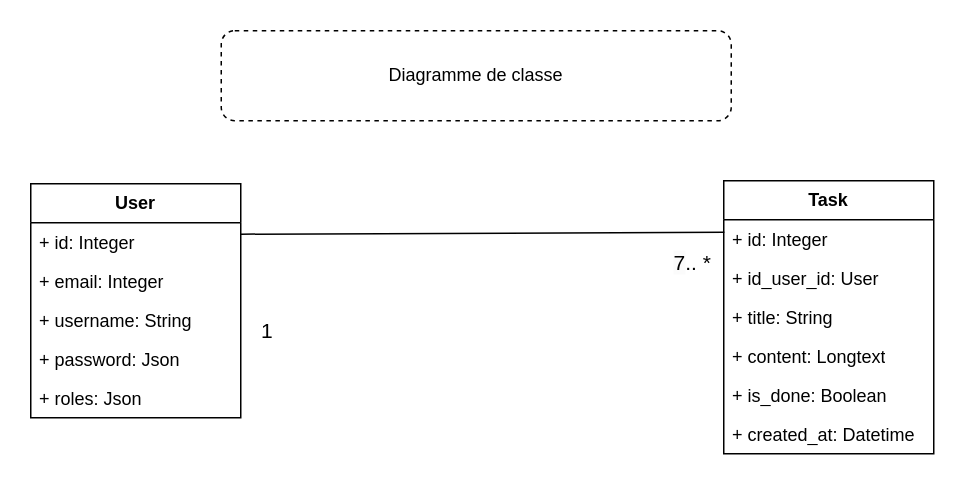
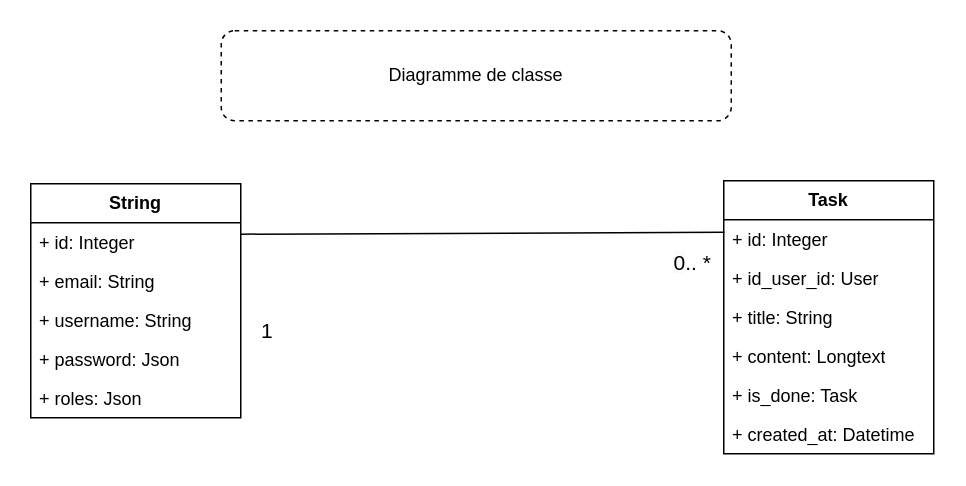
(136, 203) -> (136, 203)
(692, 262) -> (692, 262)
(109, 283) -> (101, 283)
(812, 397) -> (799, 397)
